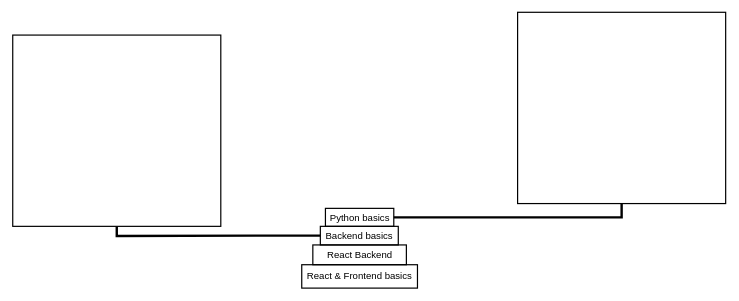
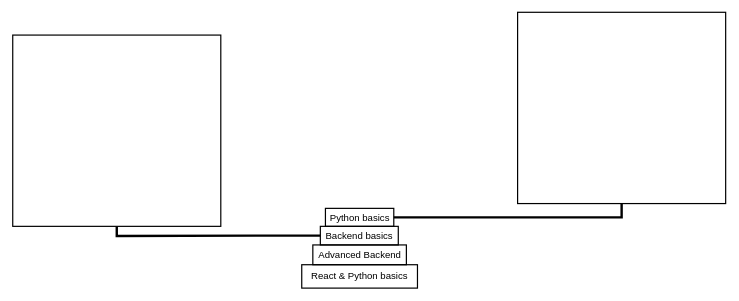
(360, 255) -> (360, 255)
(359, 276) -> (359, 276)
